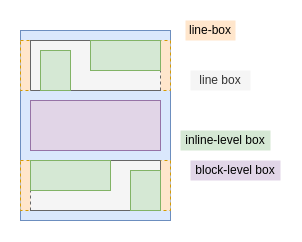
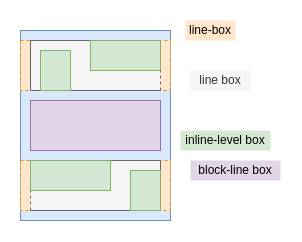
(236, 171) -> (236, 171)
